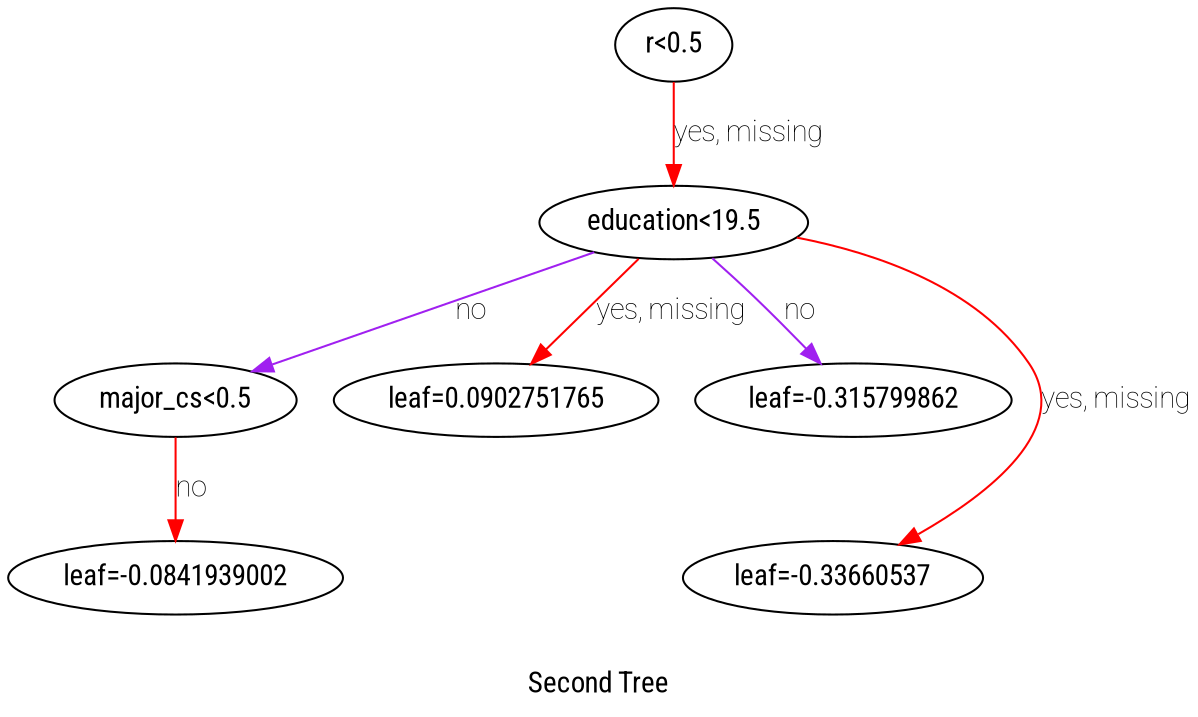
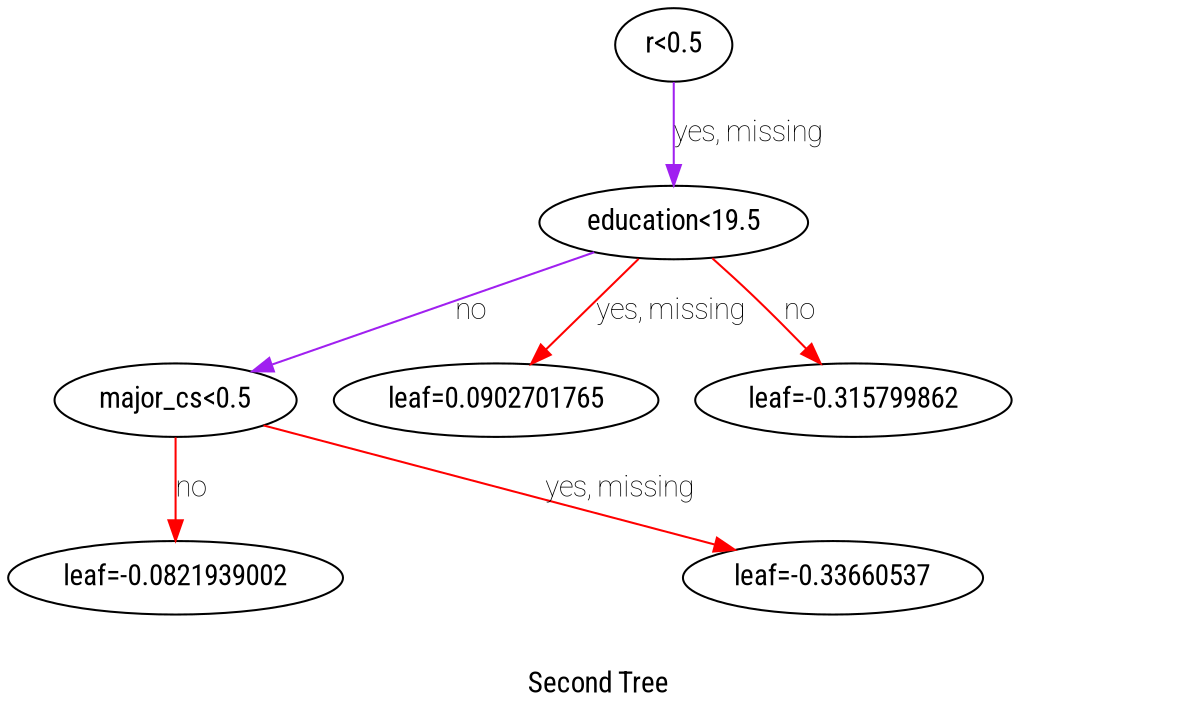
(674, 123) -> (674, 123)
(760, 303) -> (760, 303)
(1016, 347) -> (489, 485)
(496, 400) -> (496, 400)
(176, 578) -> (176, 578)
